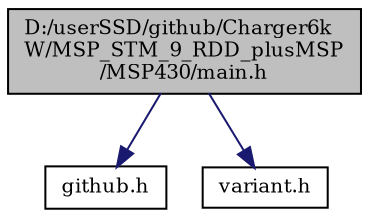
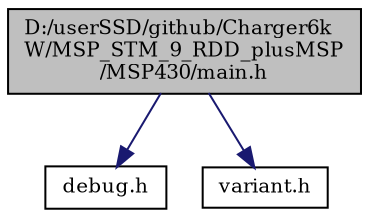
(106, 188) -> (106, 188)
